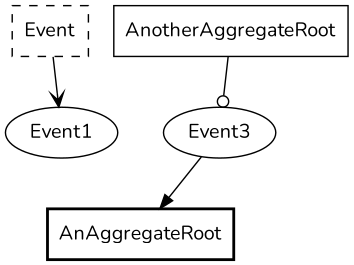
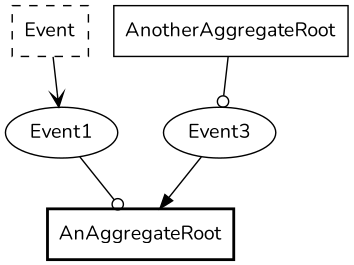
none -> (97, 178)
